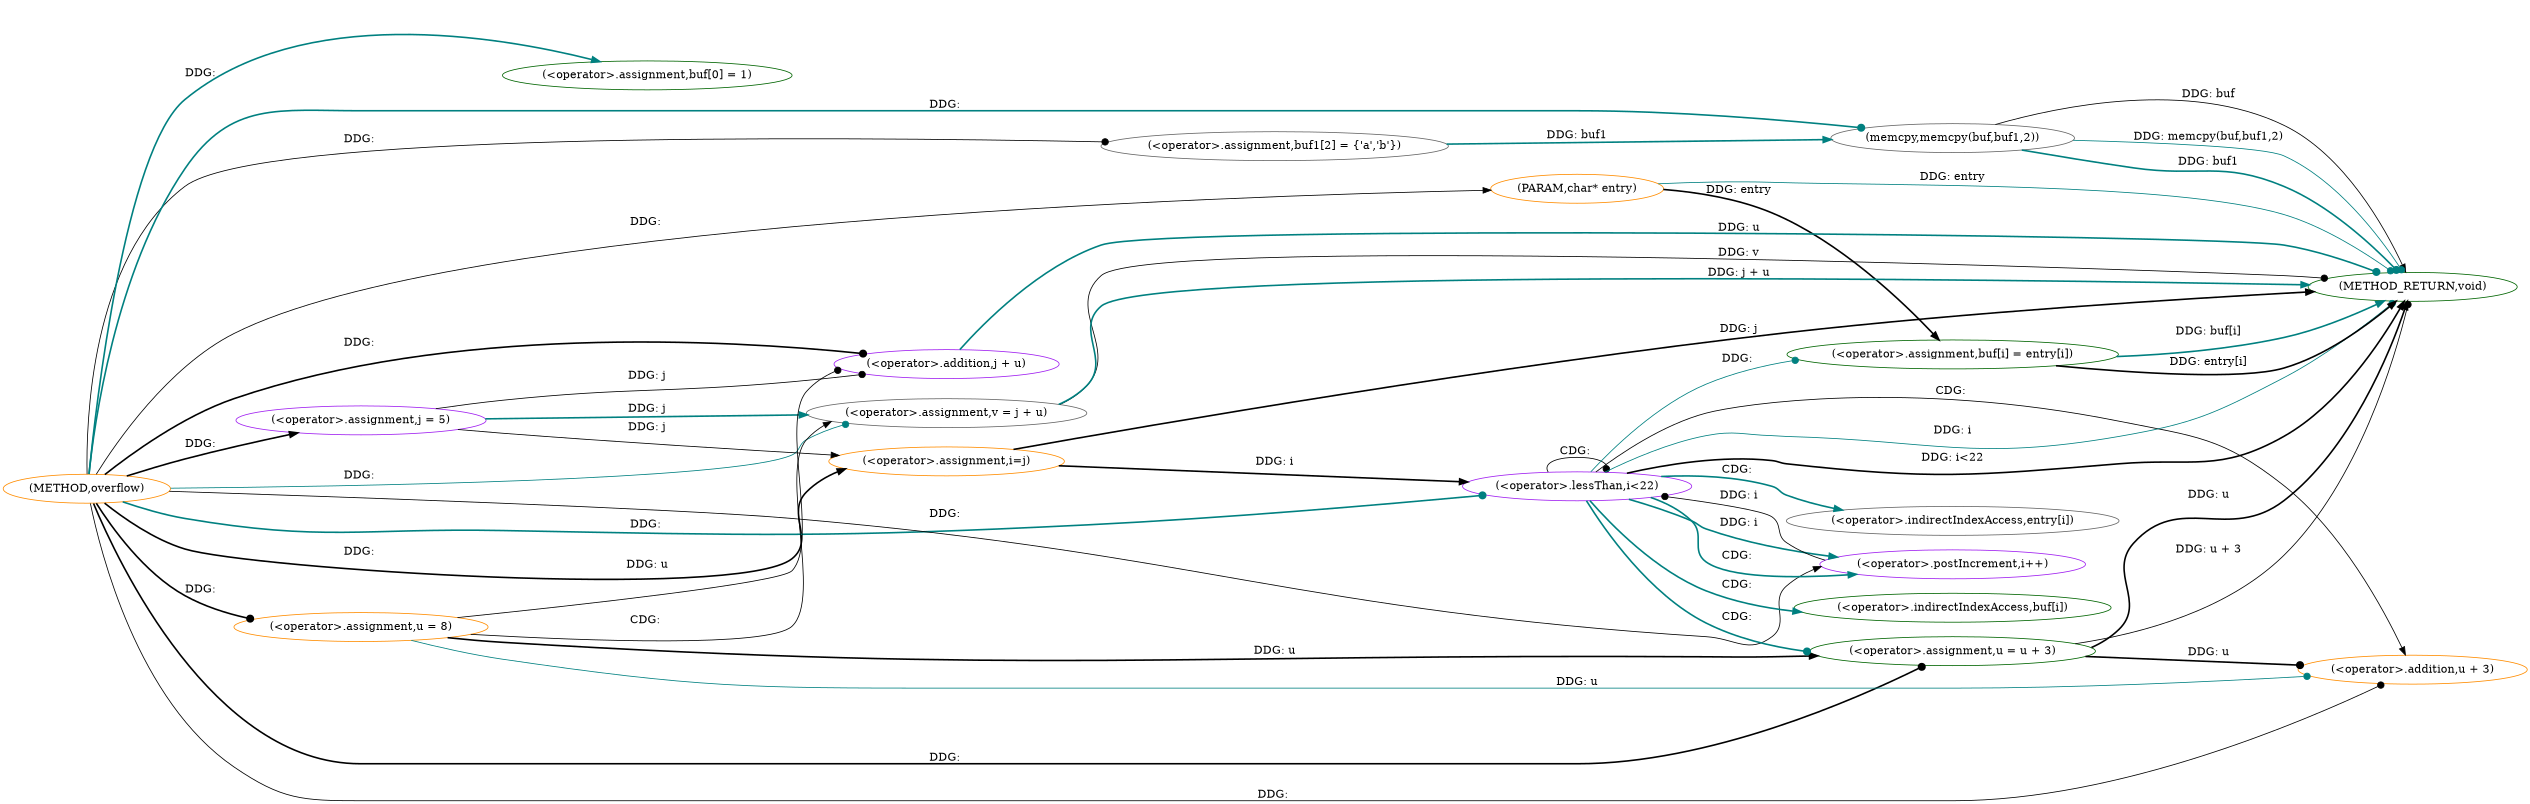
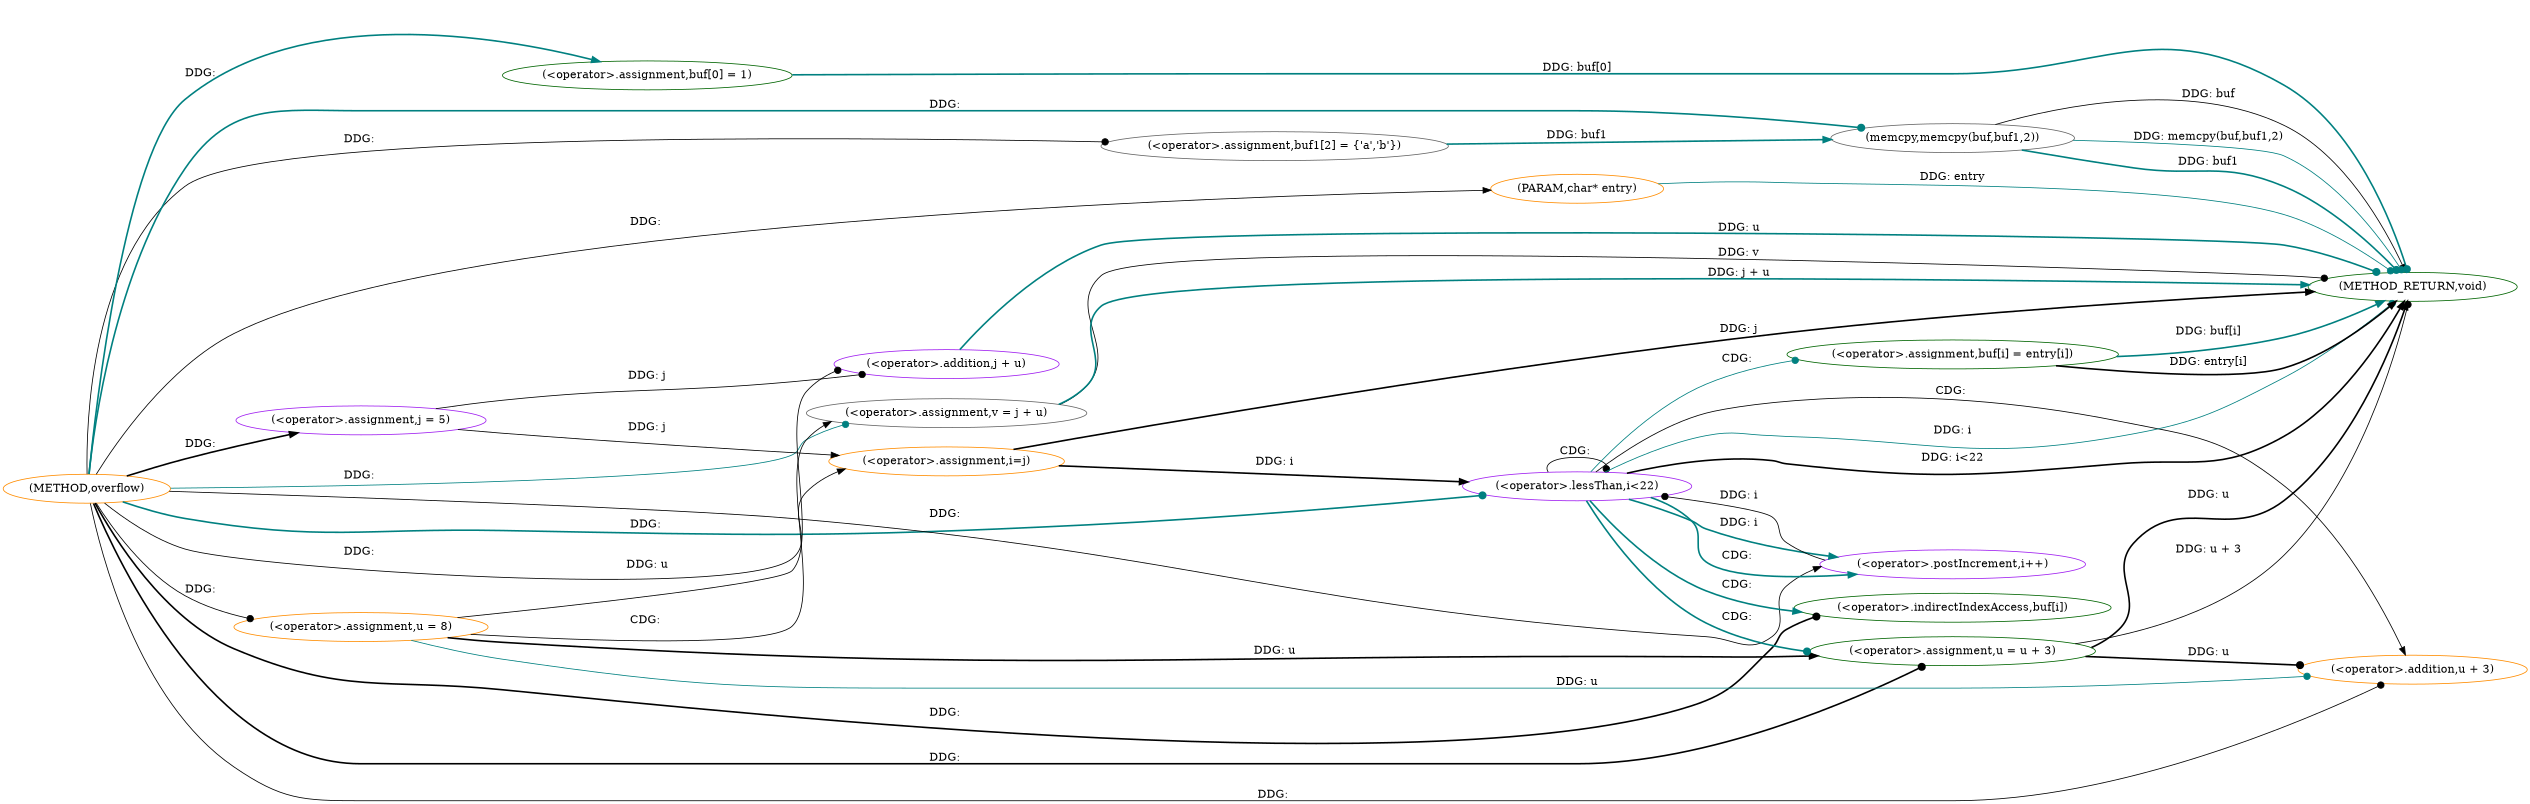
none -> (1654, 74)
(1799, 226) -> none
(469, 351) -> (936, 728)
(1739, 359) -> (1739, 359)
(642, 417) -> none
(1953, 521) -> none
(497, 577) -> (497, 577)
(159, 578) -> (159, 578)
